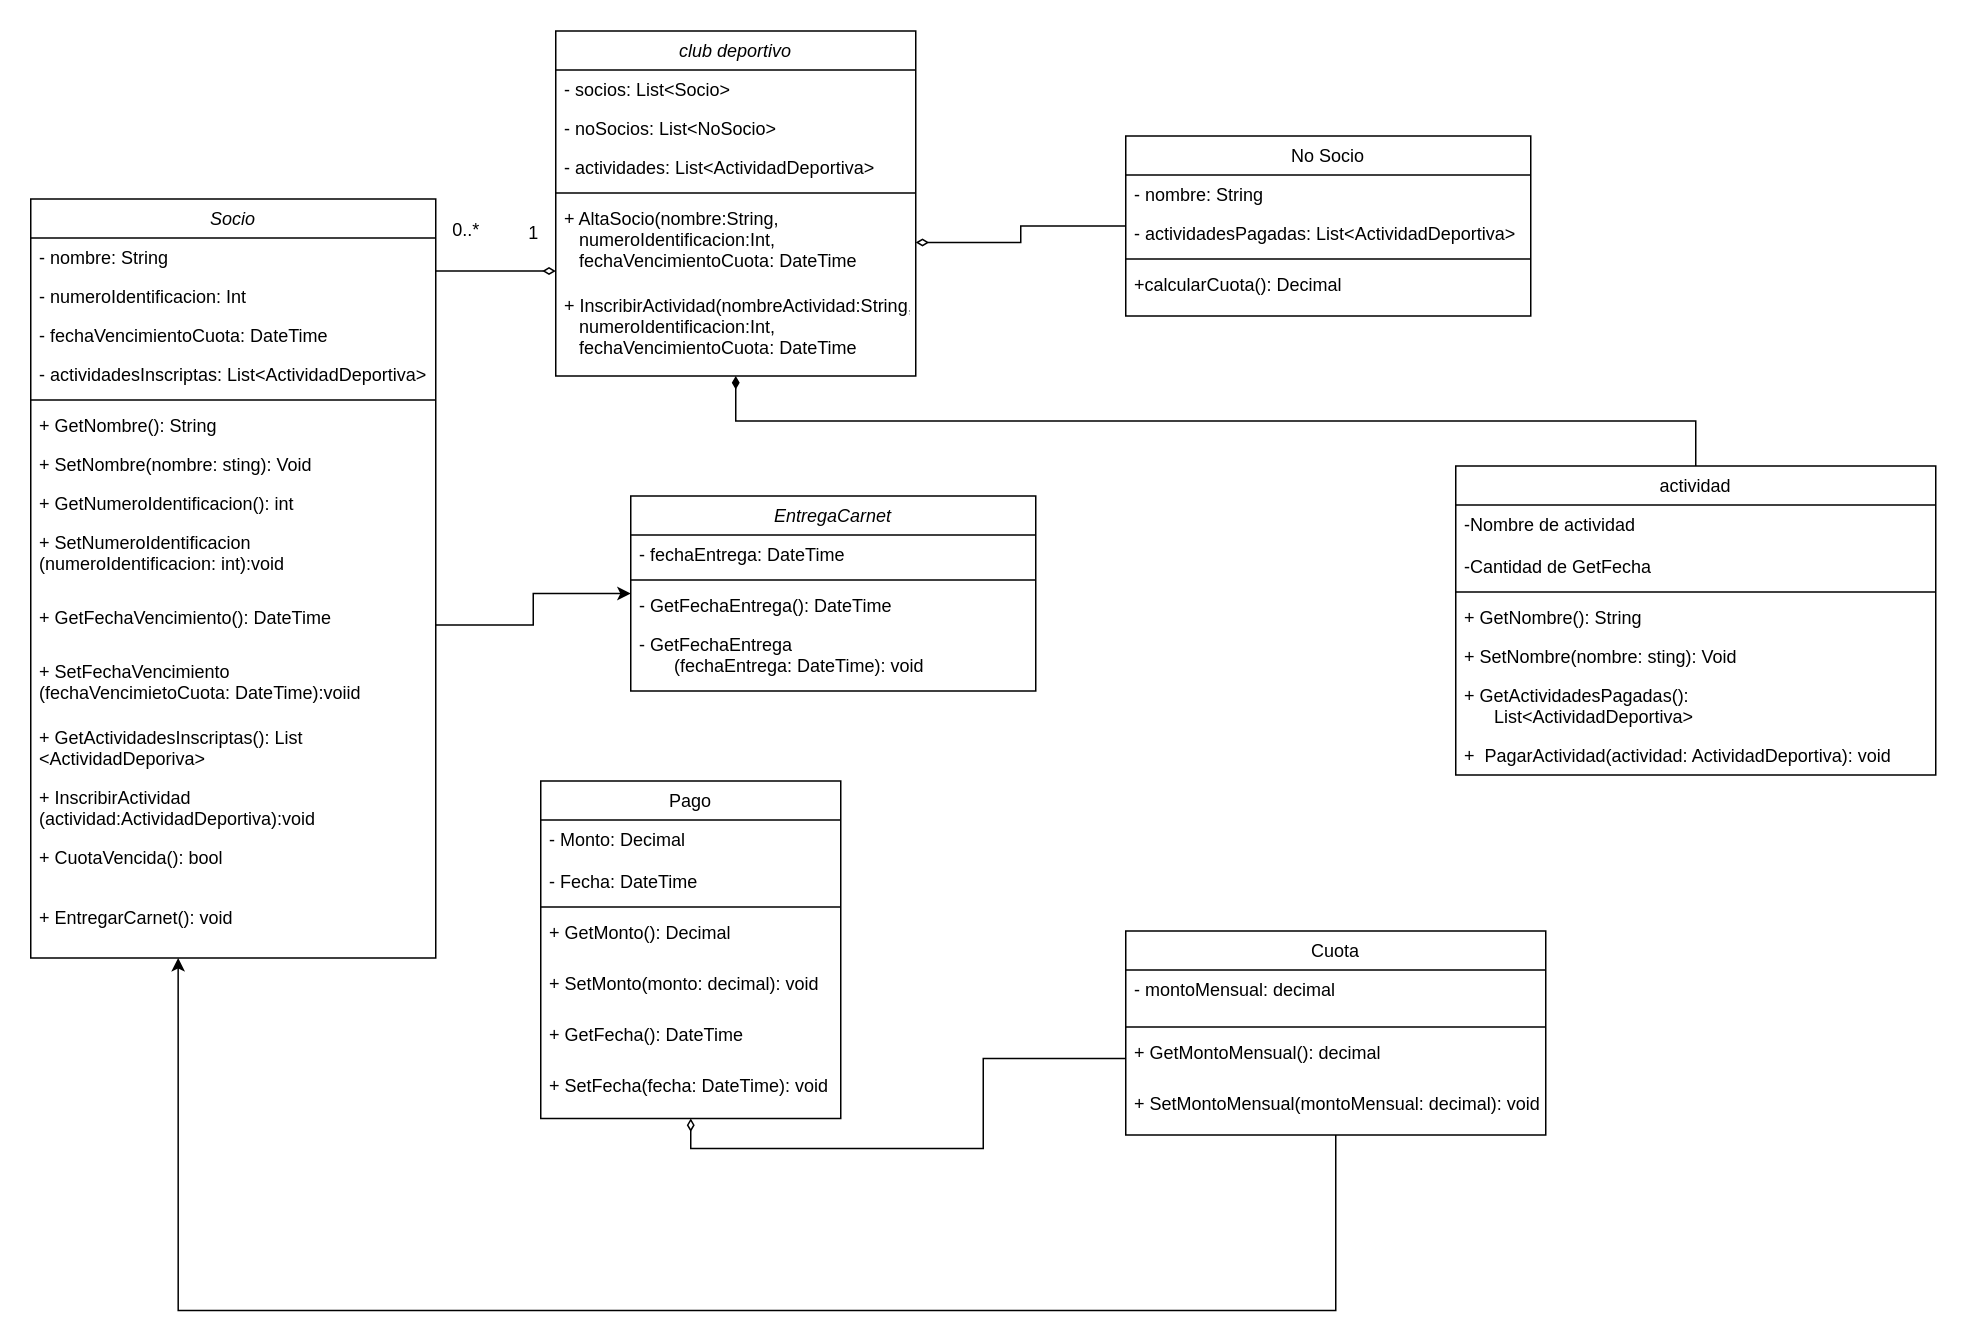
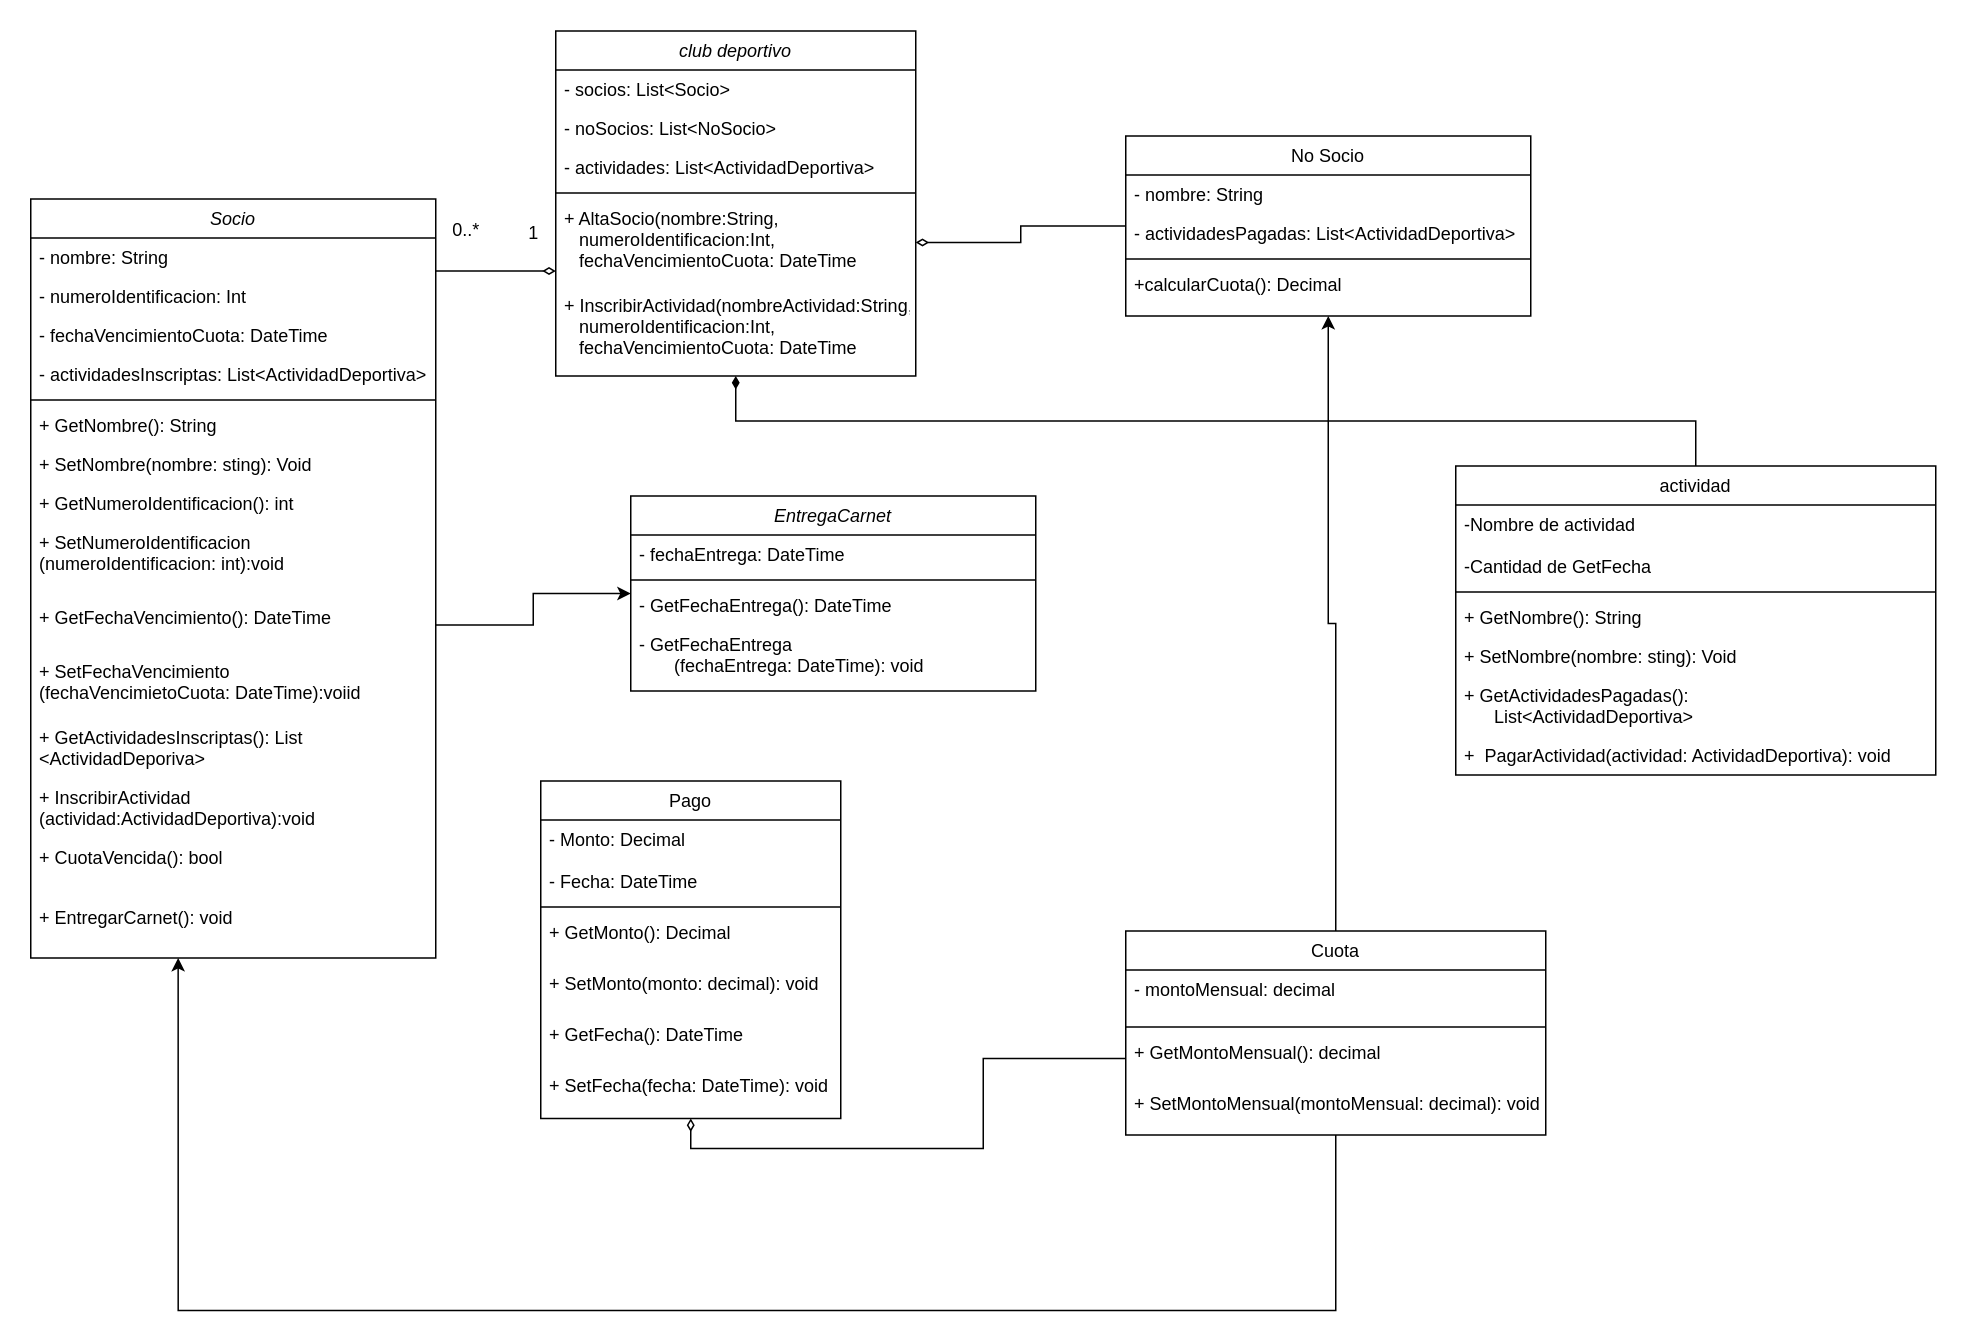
none -> (1336, 625)
